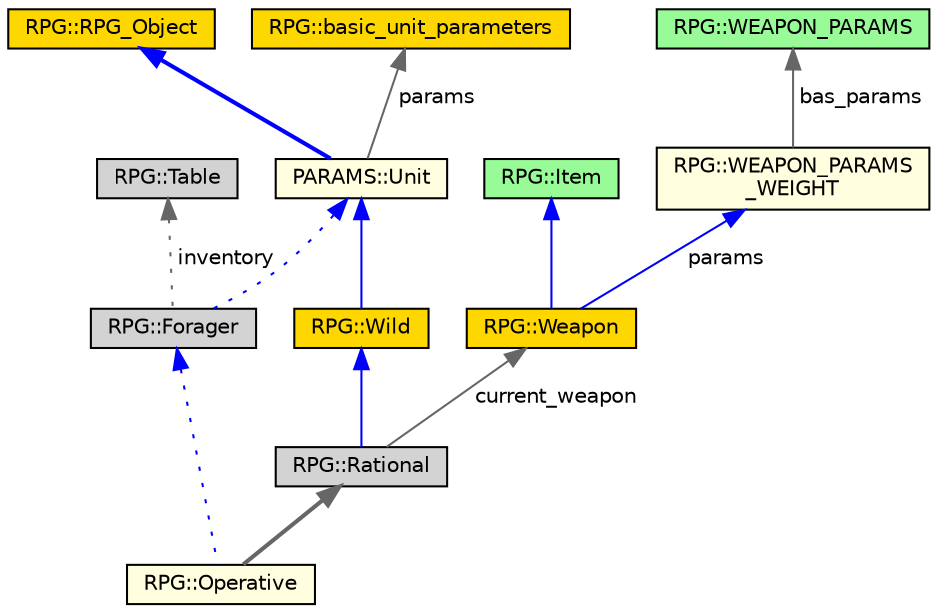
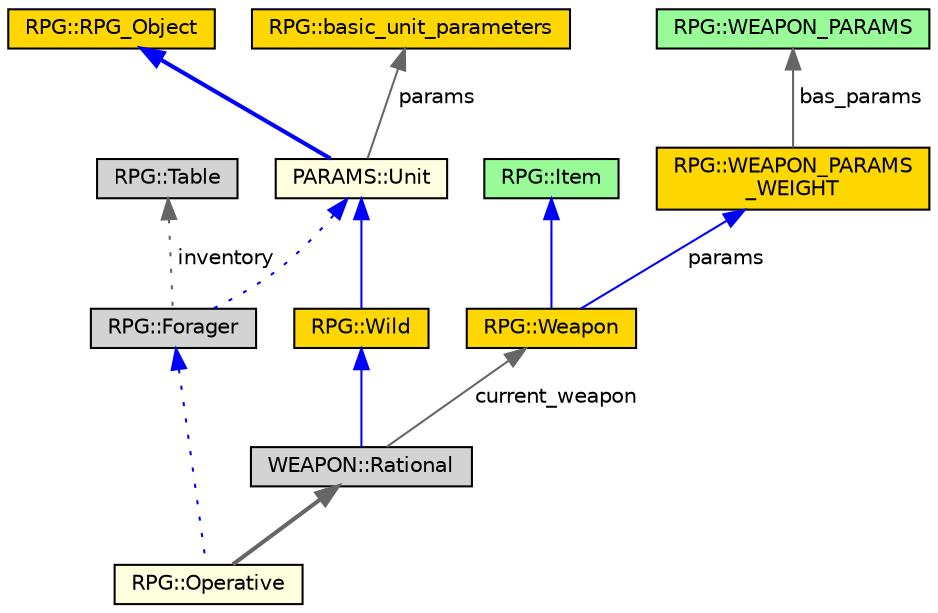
(793, 179) -> (793, 179)
(361, 467) -> (361, 467)
